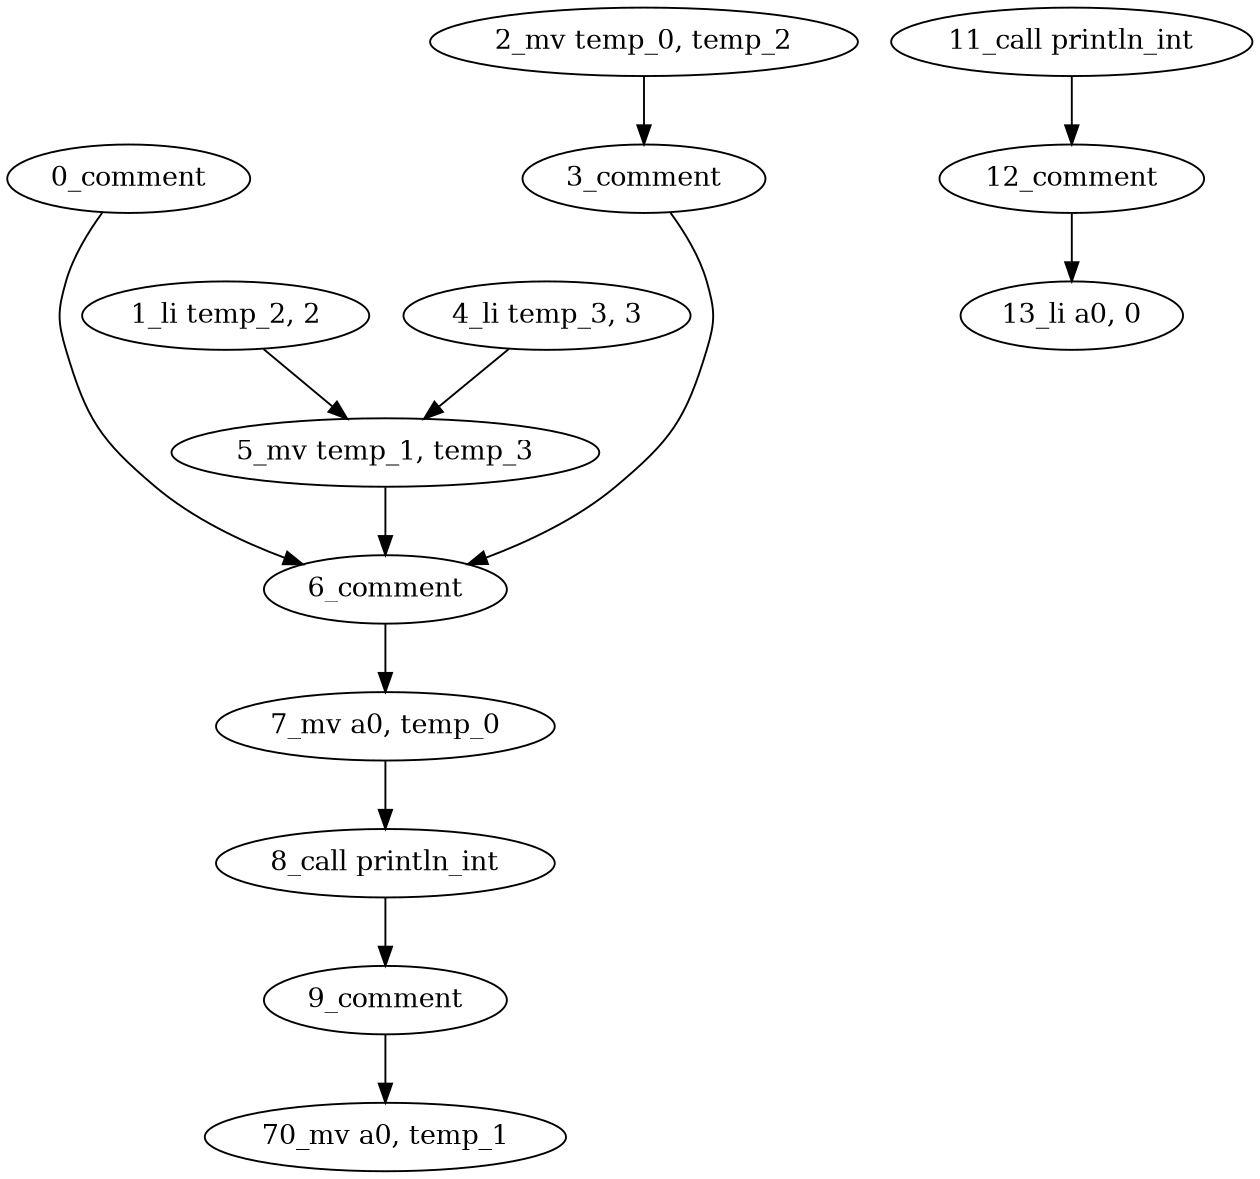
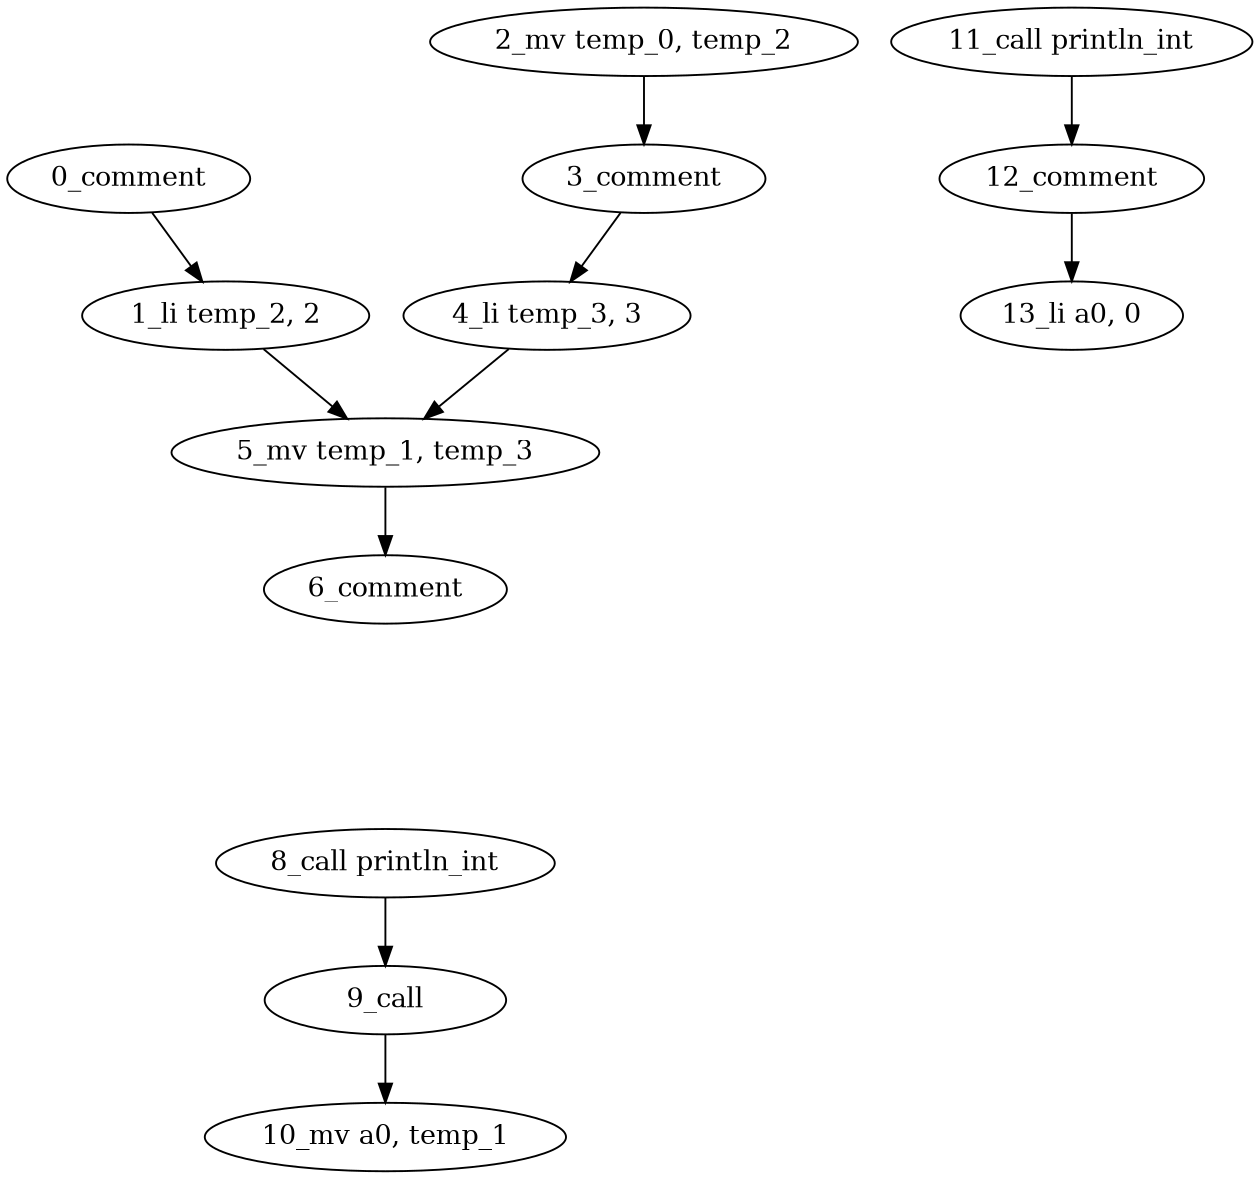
(98, 427) -> (172, 240)
(674, 427) -> (601, 240)
(385, 726) -> none
(385, 1000) -> (385, 1000)
(385, 1137) -> (385, 1137)
